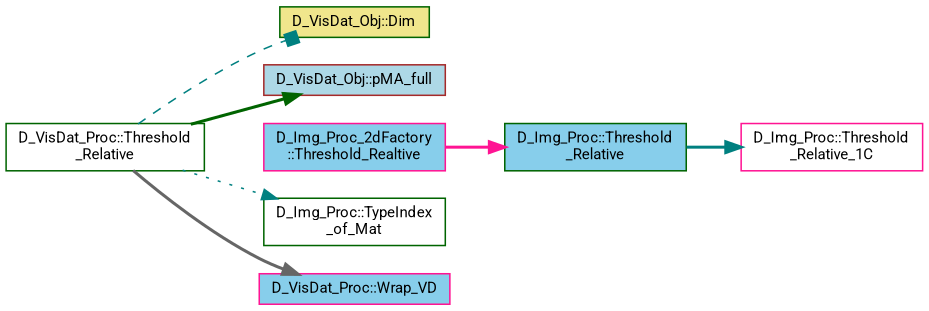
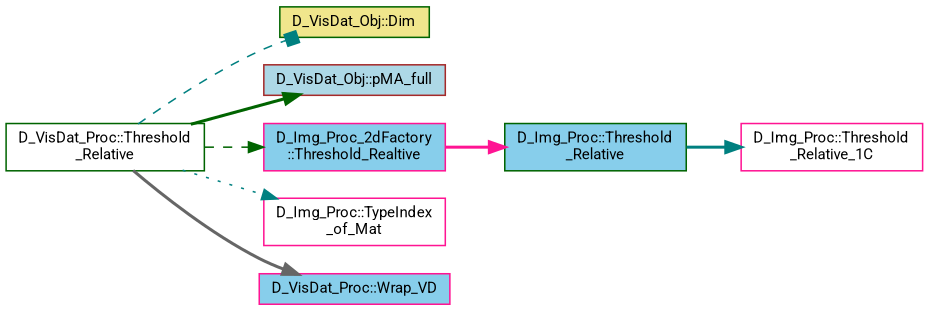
none -> (227, 147)
(355, 222) -> (355, 222)
